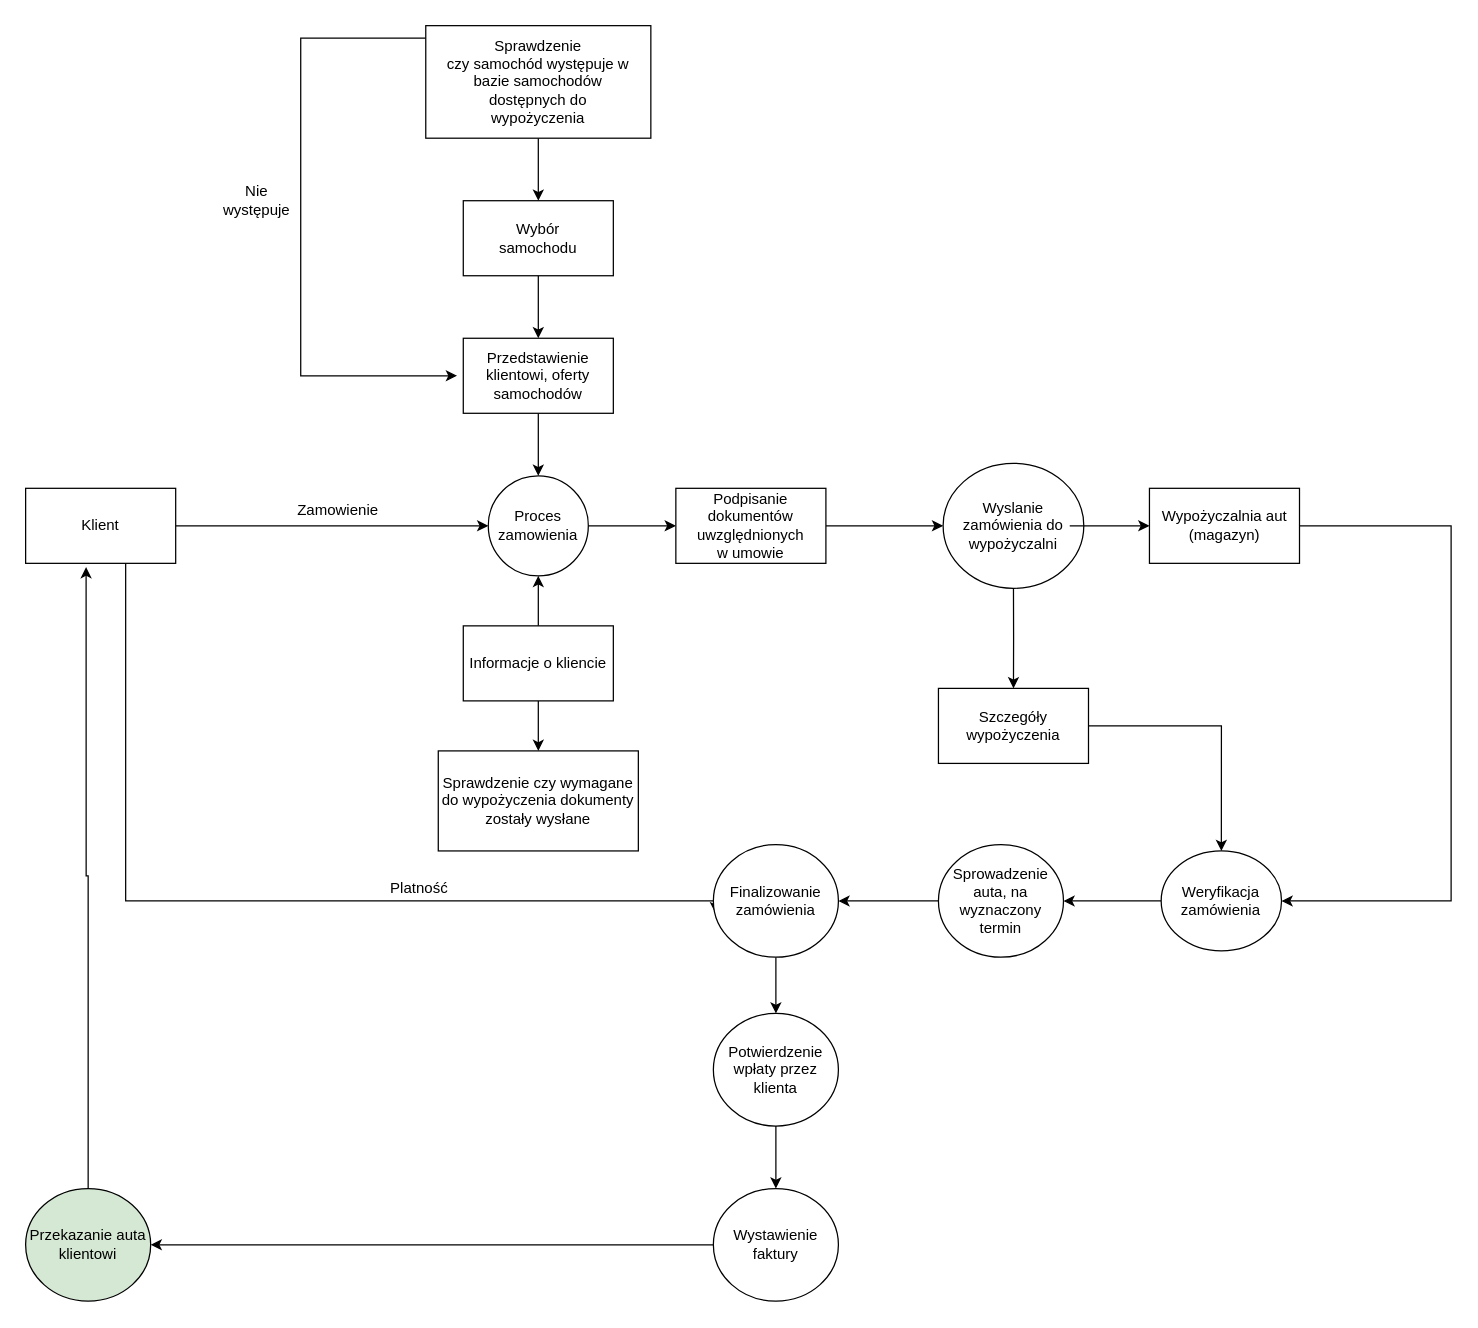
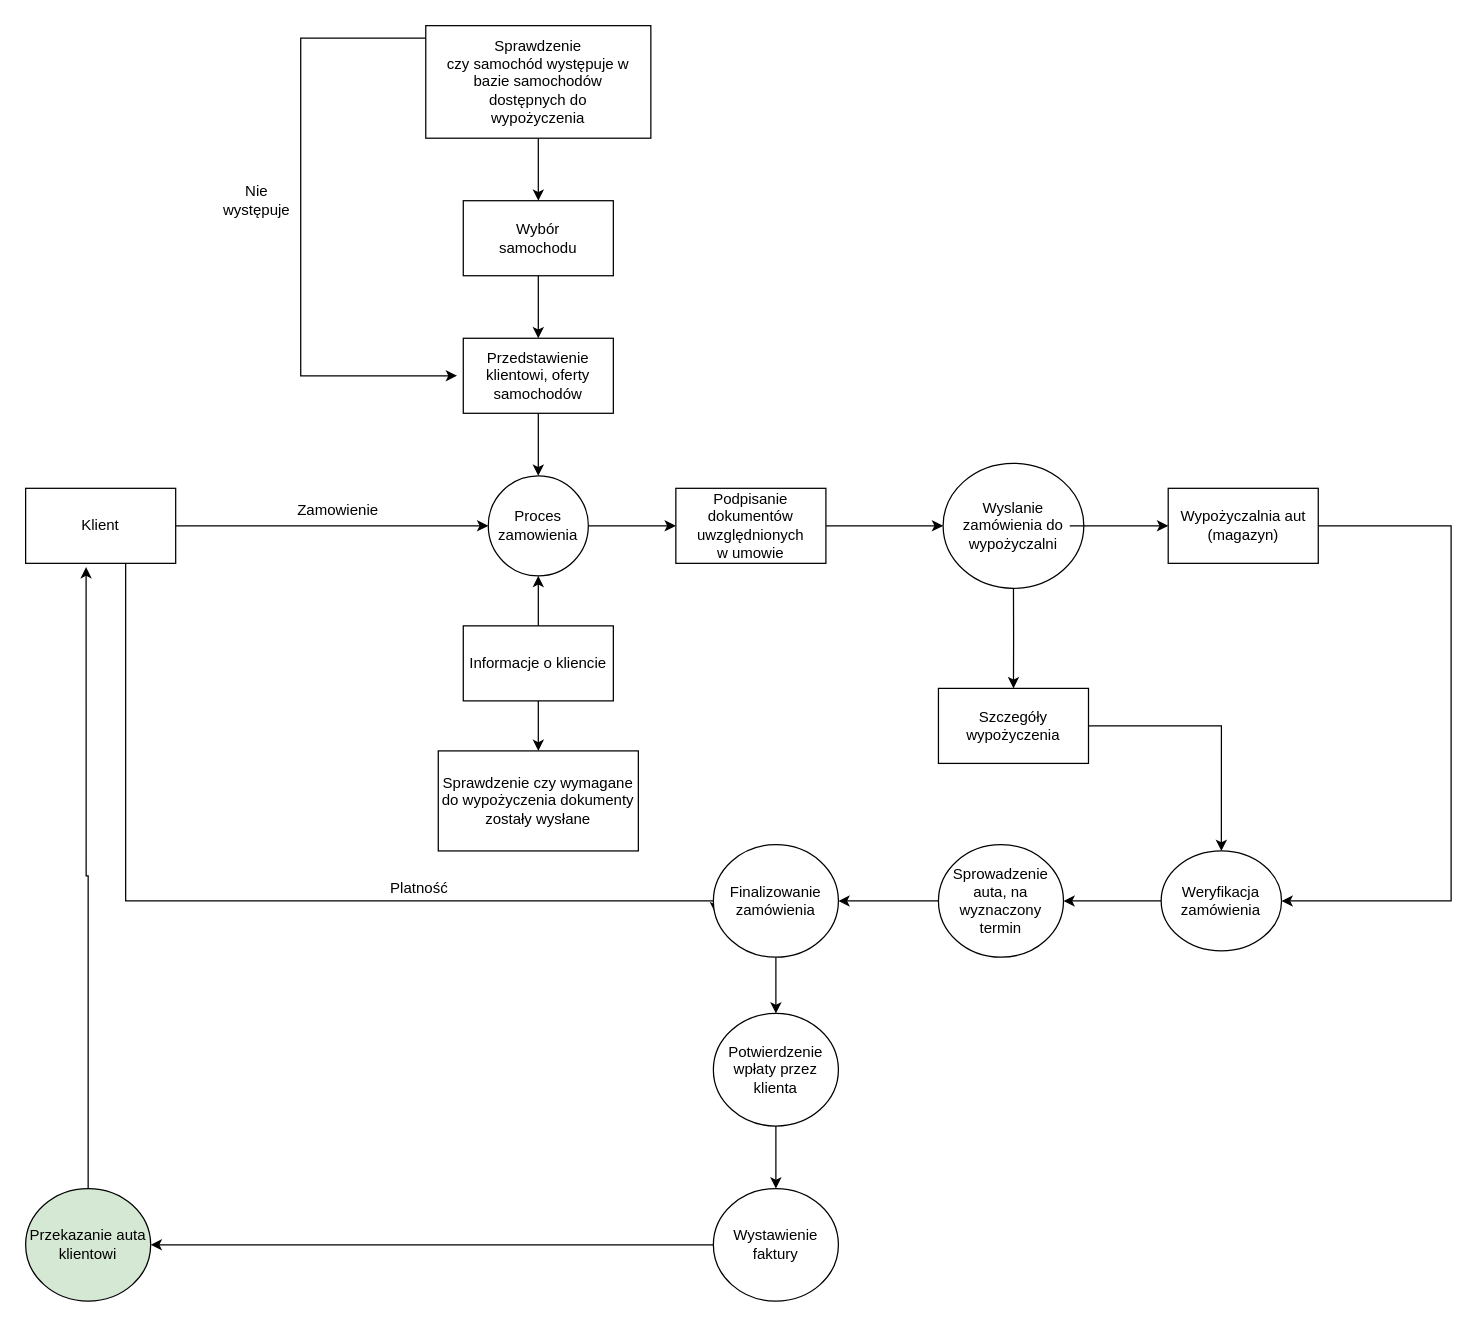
(1224, 526) -> (1243, 526)
